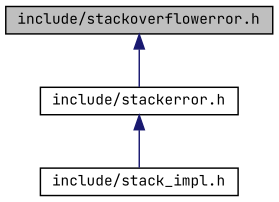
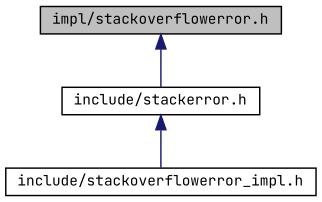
(139, 20) -> (161, 20)
(139, 182) -> (161, 182)
